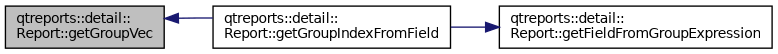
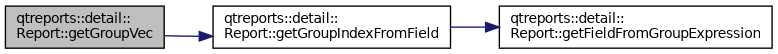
(196, 18) -> (182, 36)
